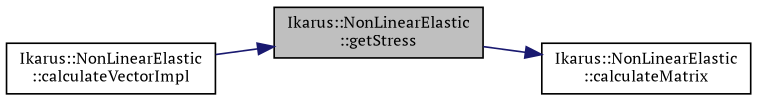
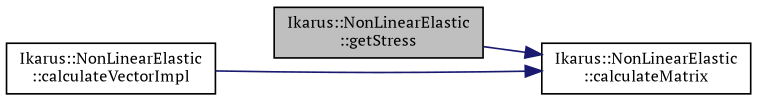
(237, 52) -> (370, 72)
